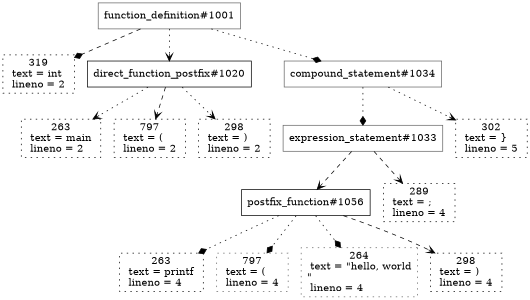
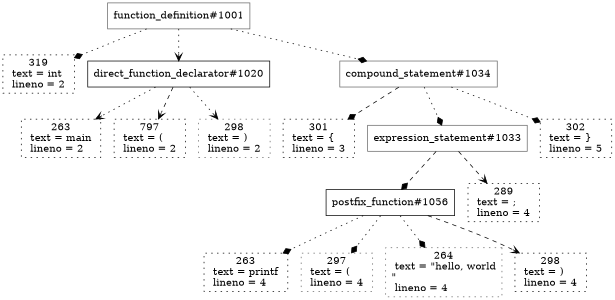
(112, 41) -> (115, 41)
(169, 74) -> (179, 74)
(419, 102) -> (492, 103)
(234, 138) -> (234, 138)
none -> (319, 138)
(337, 168) -> (422, 167)
(252, 272) -> (337, 272)
